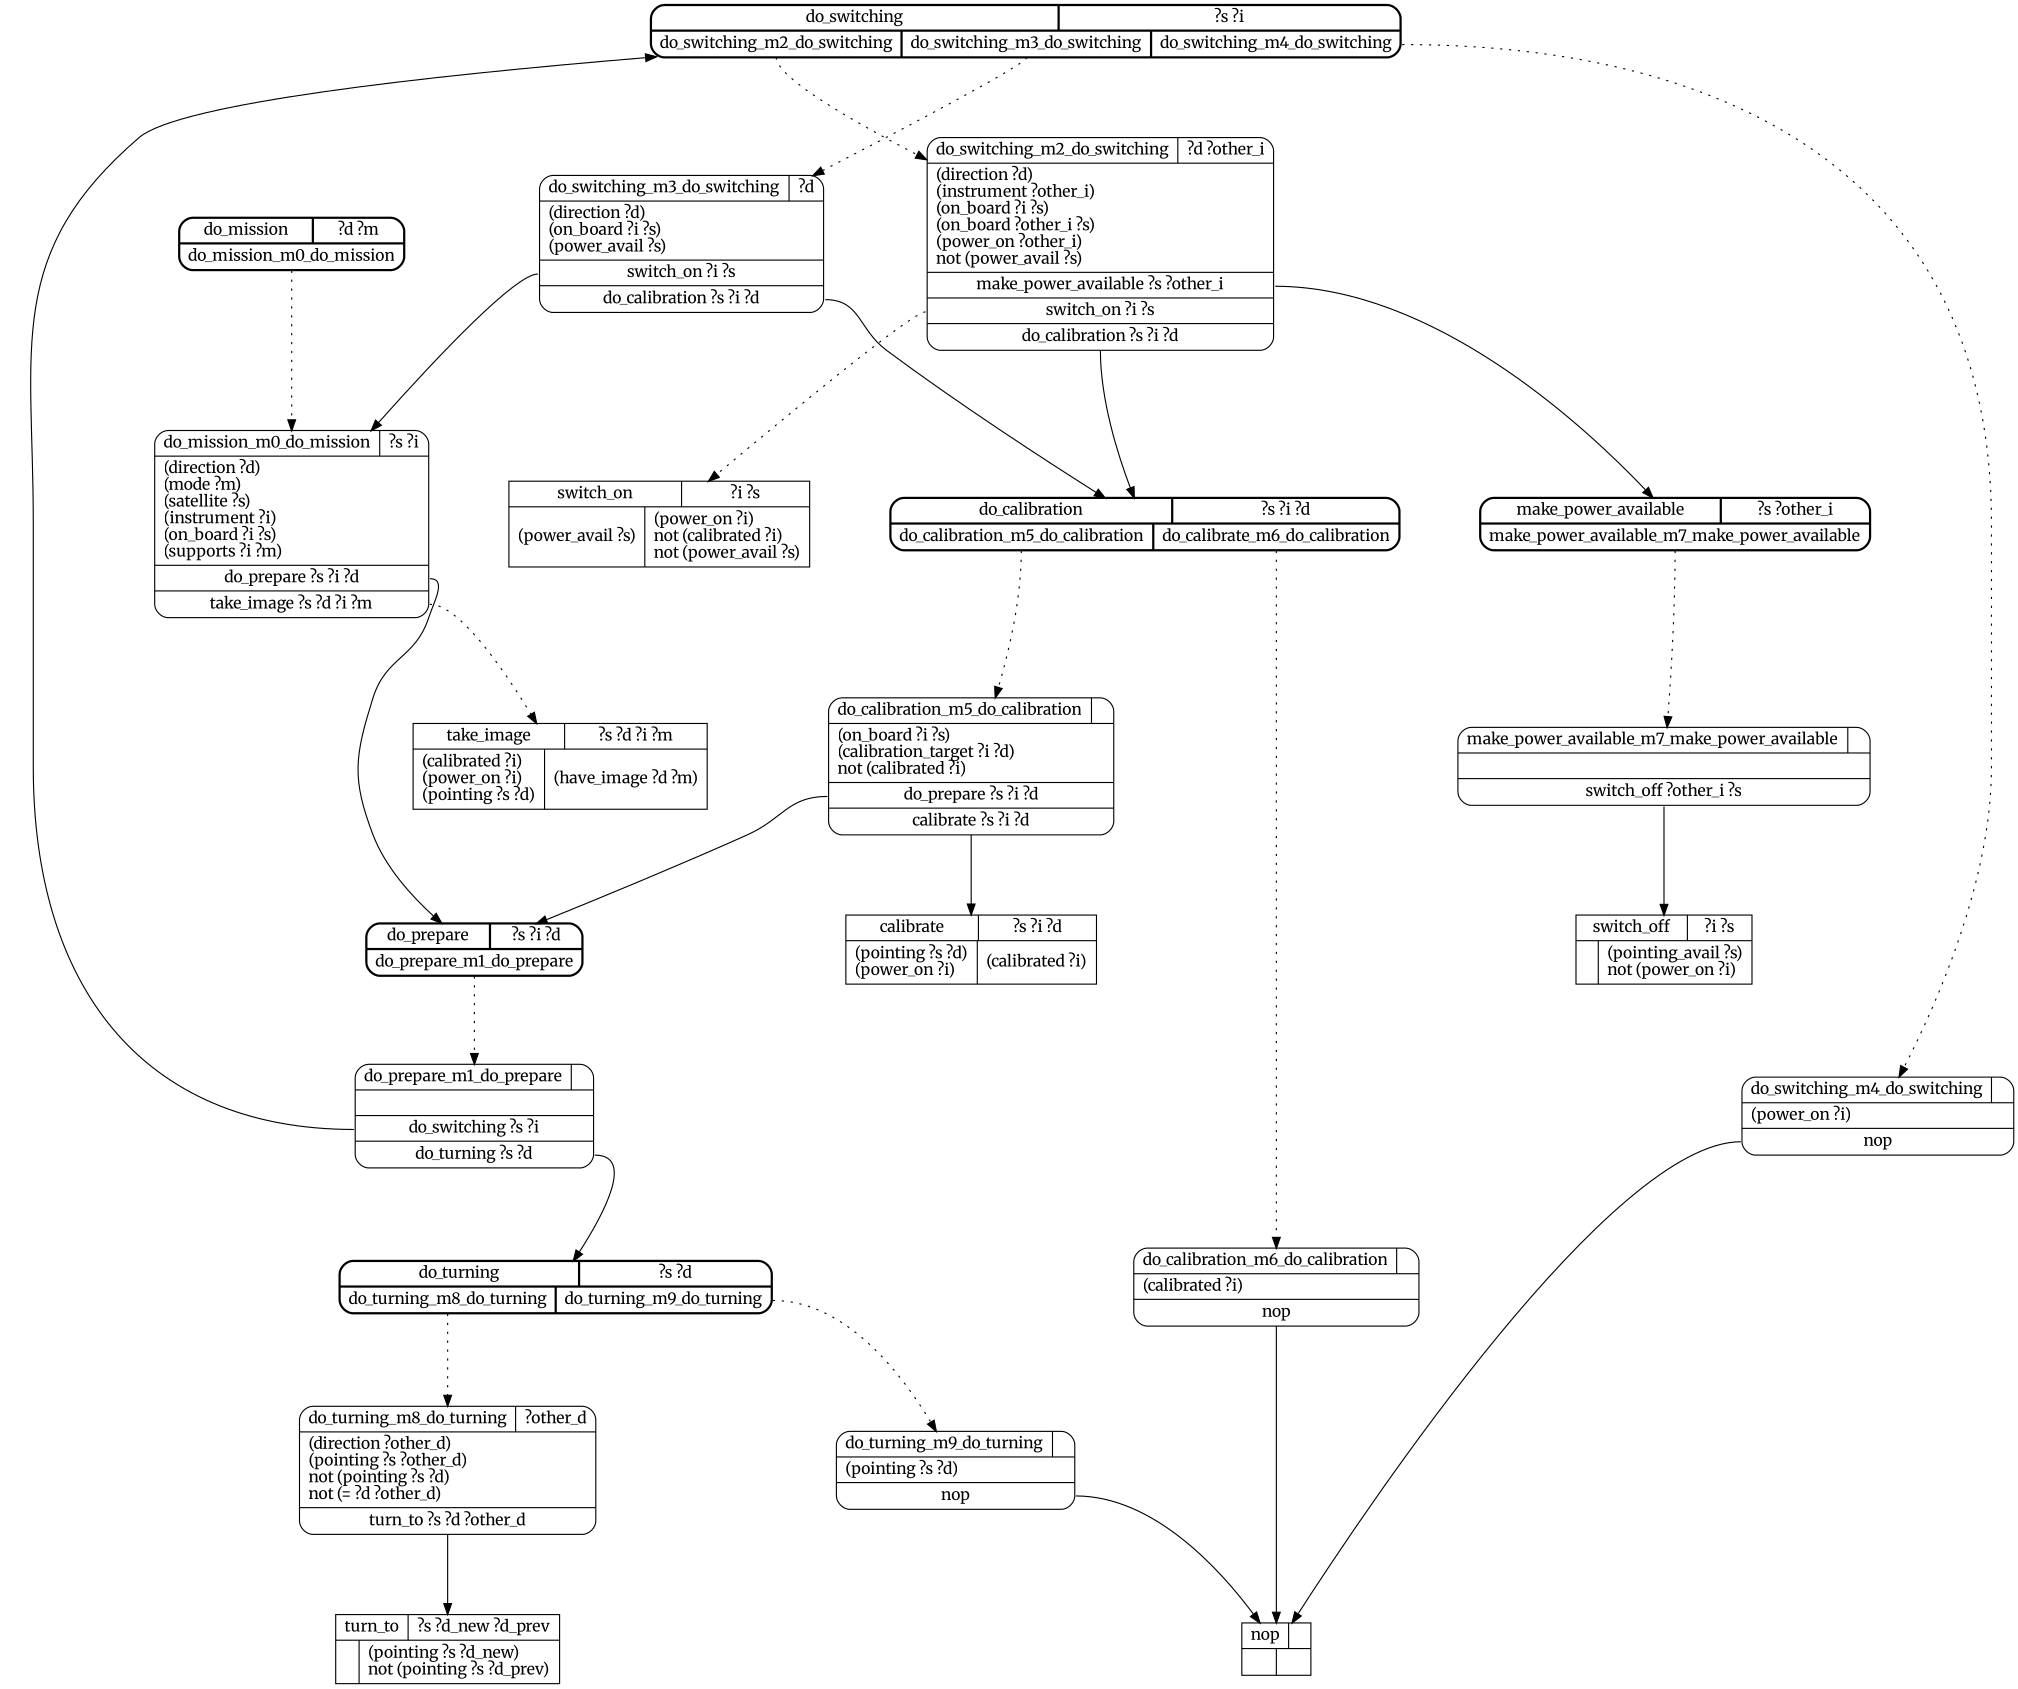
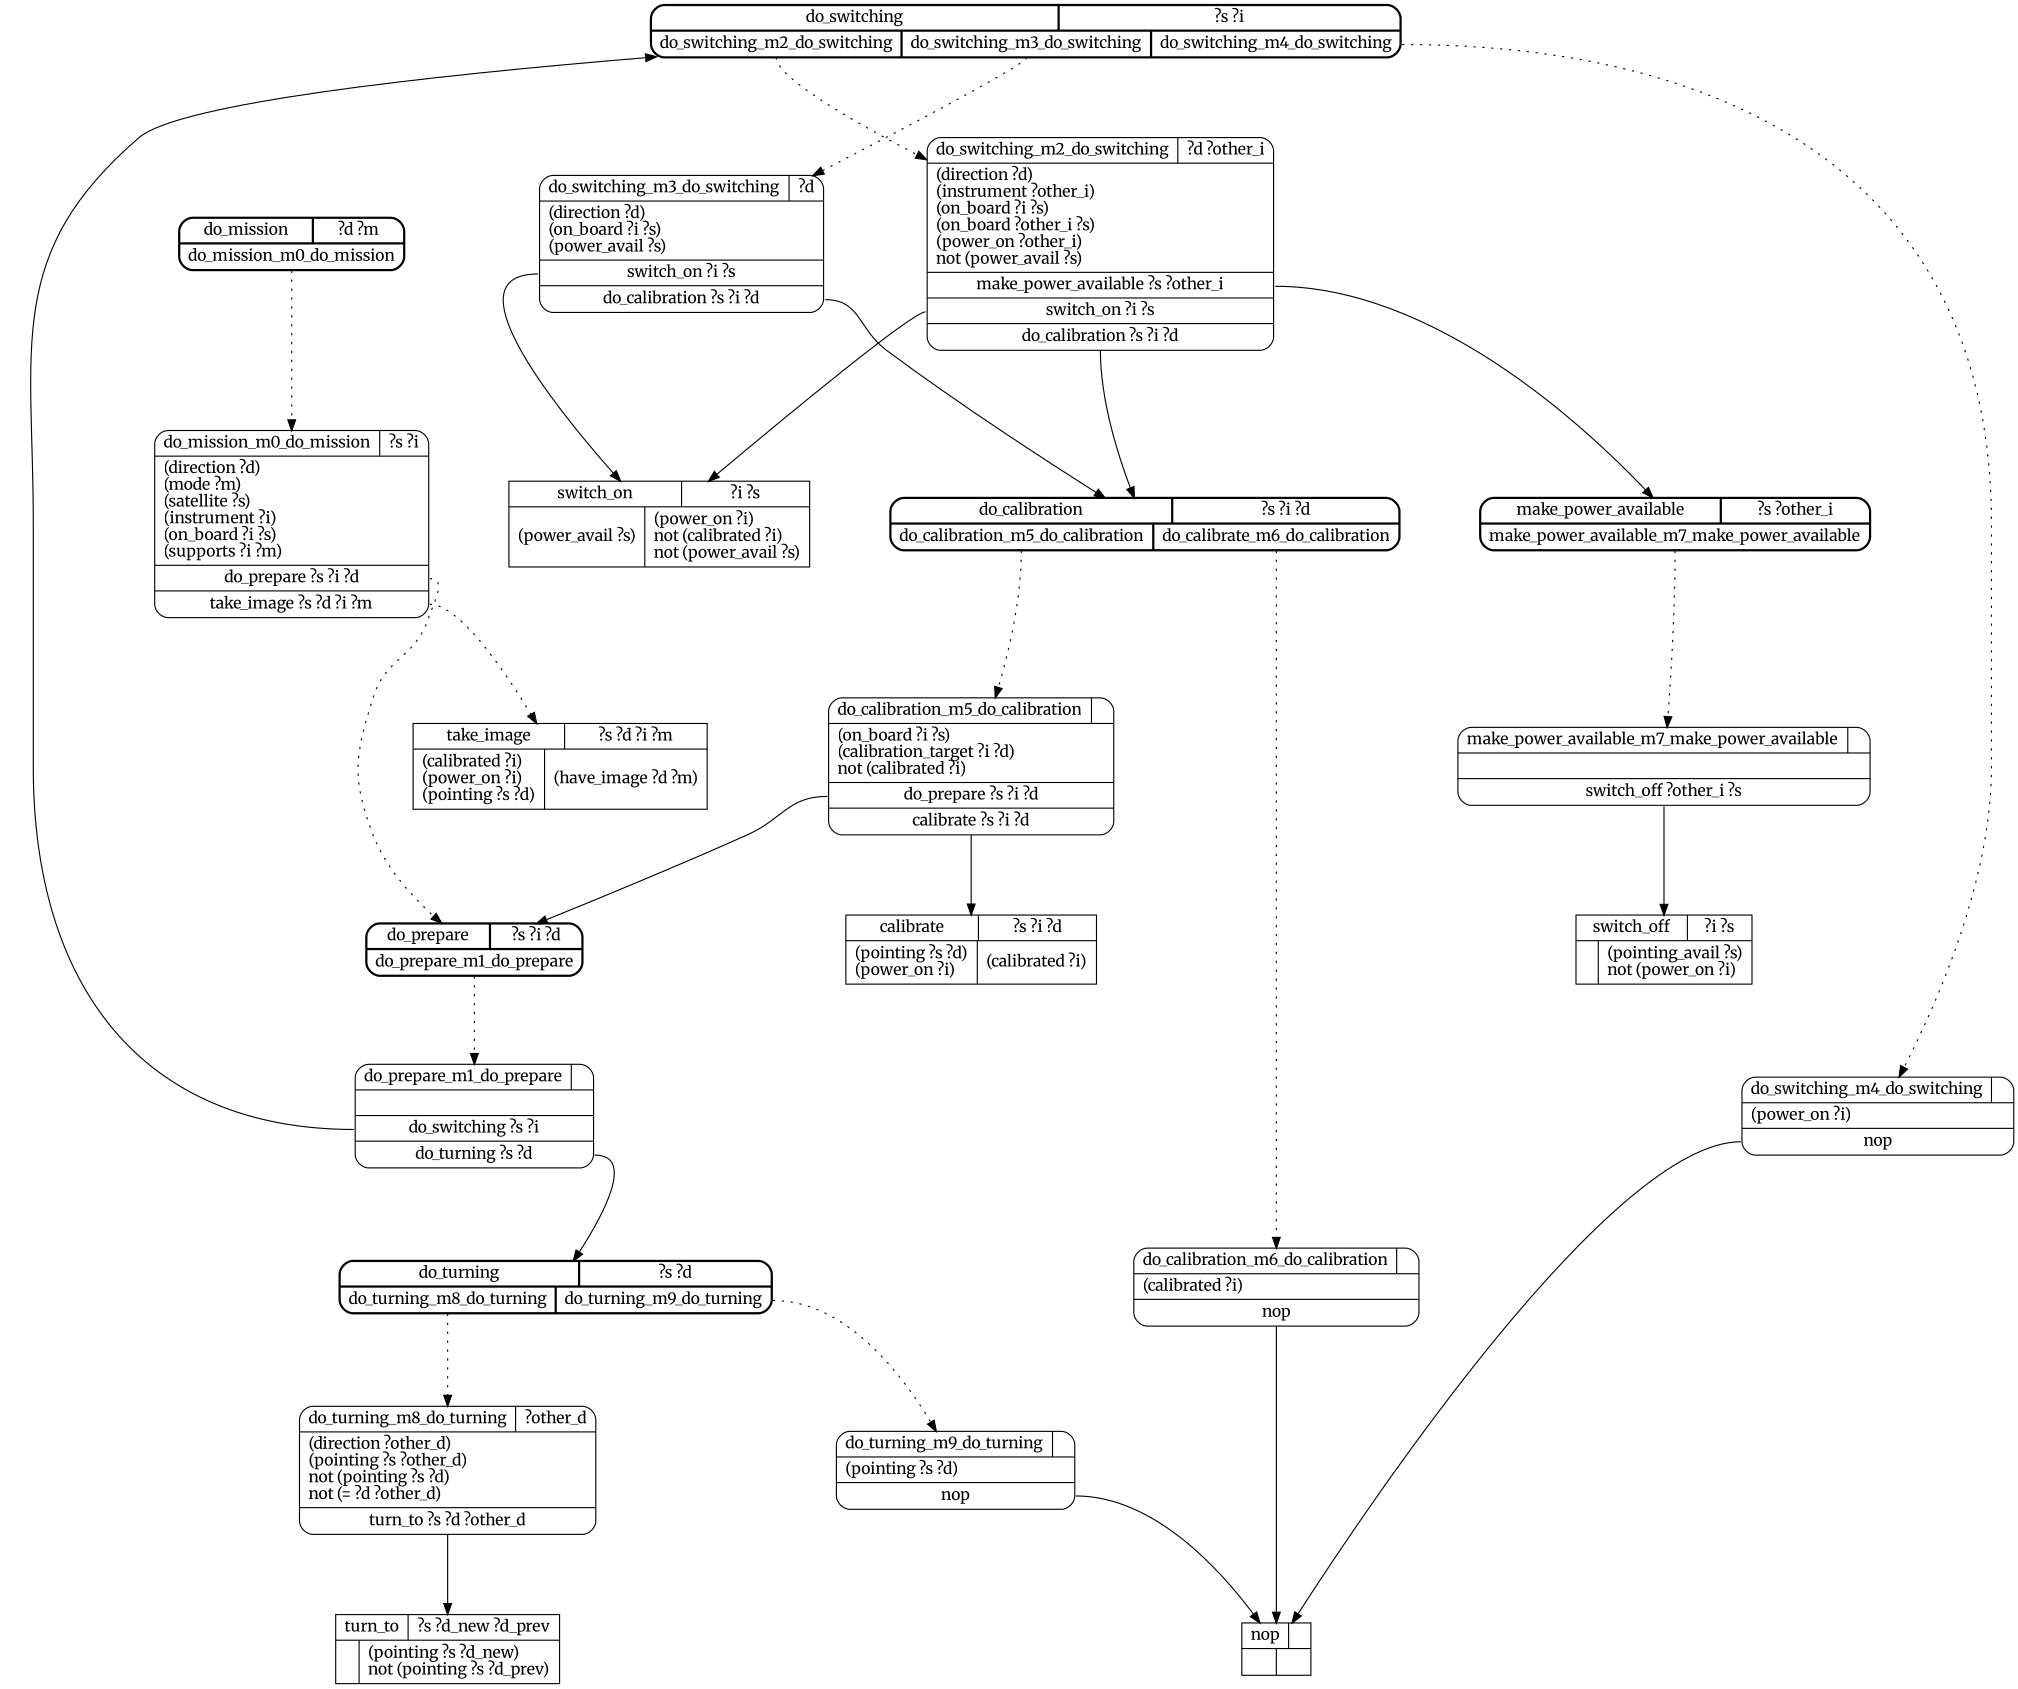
(453, 342) -> (534, 372)
(819, 390) -> (819, 390)
(361, 745) -> (361, 745)
